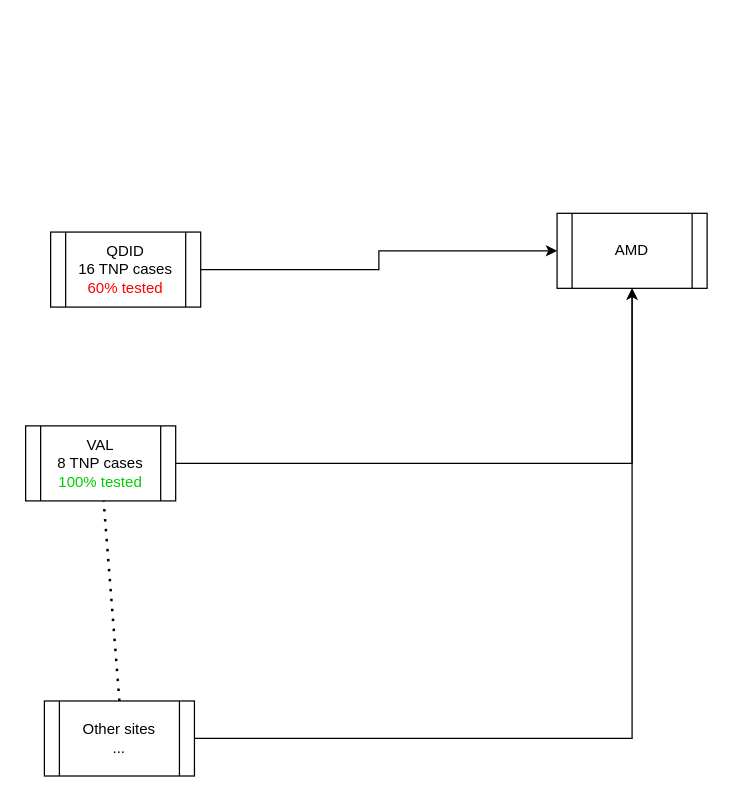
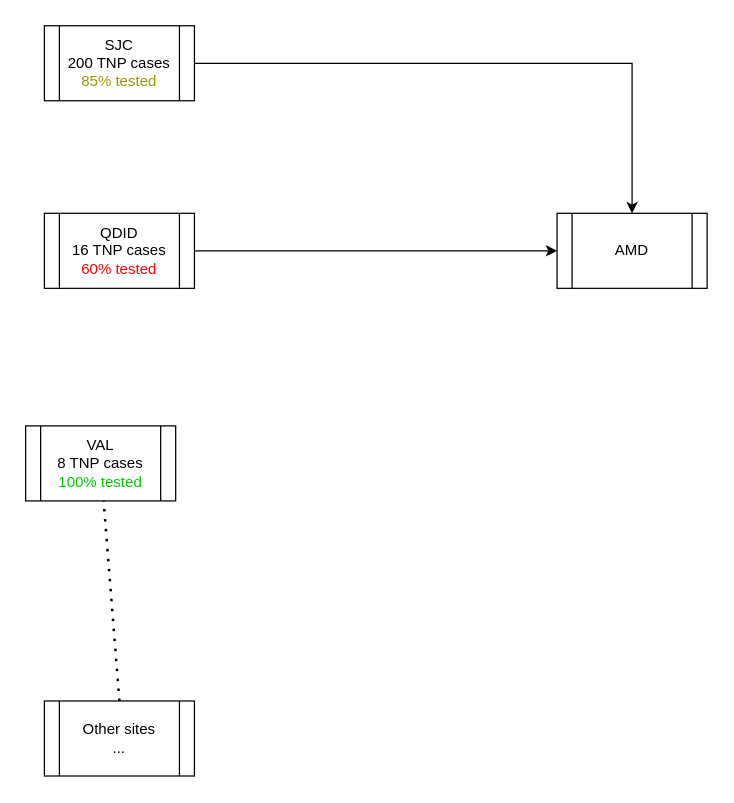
none -> (119, 63)
none -> (484, 63)
(126, 269) -> (119, 251)
(402, 463) -> none
(550, 738) -> none
